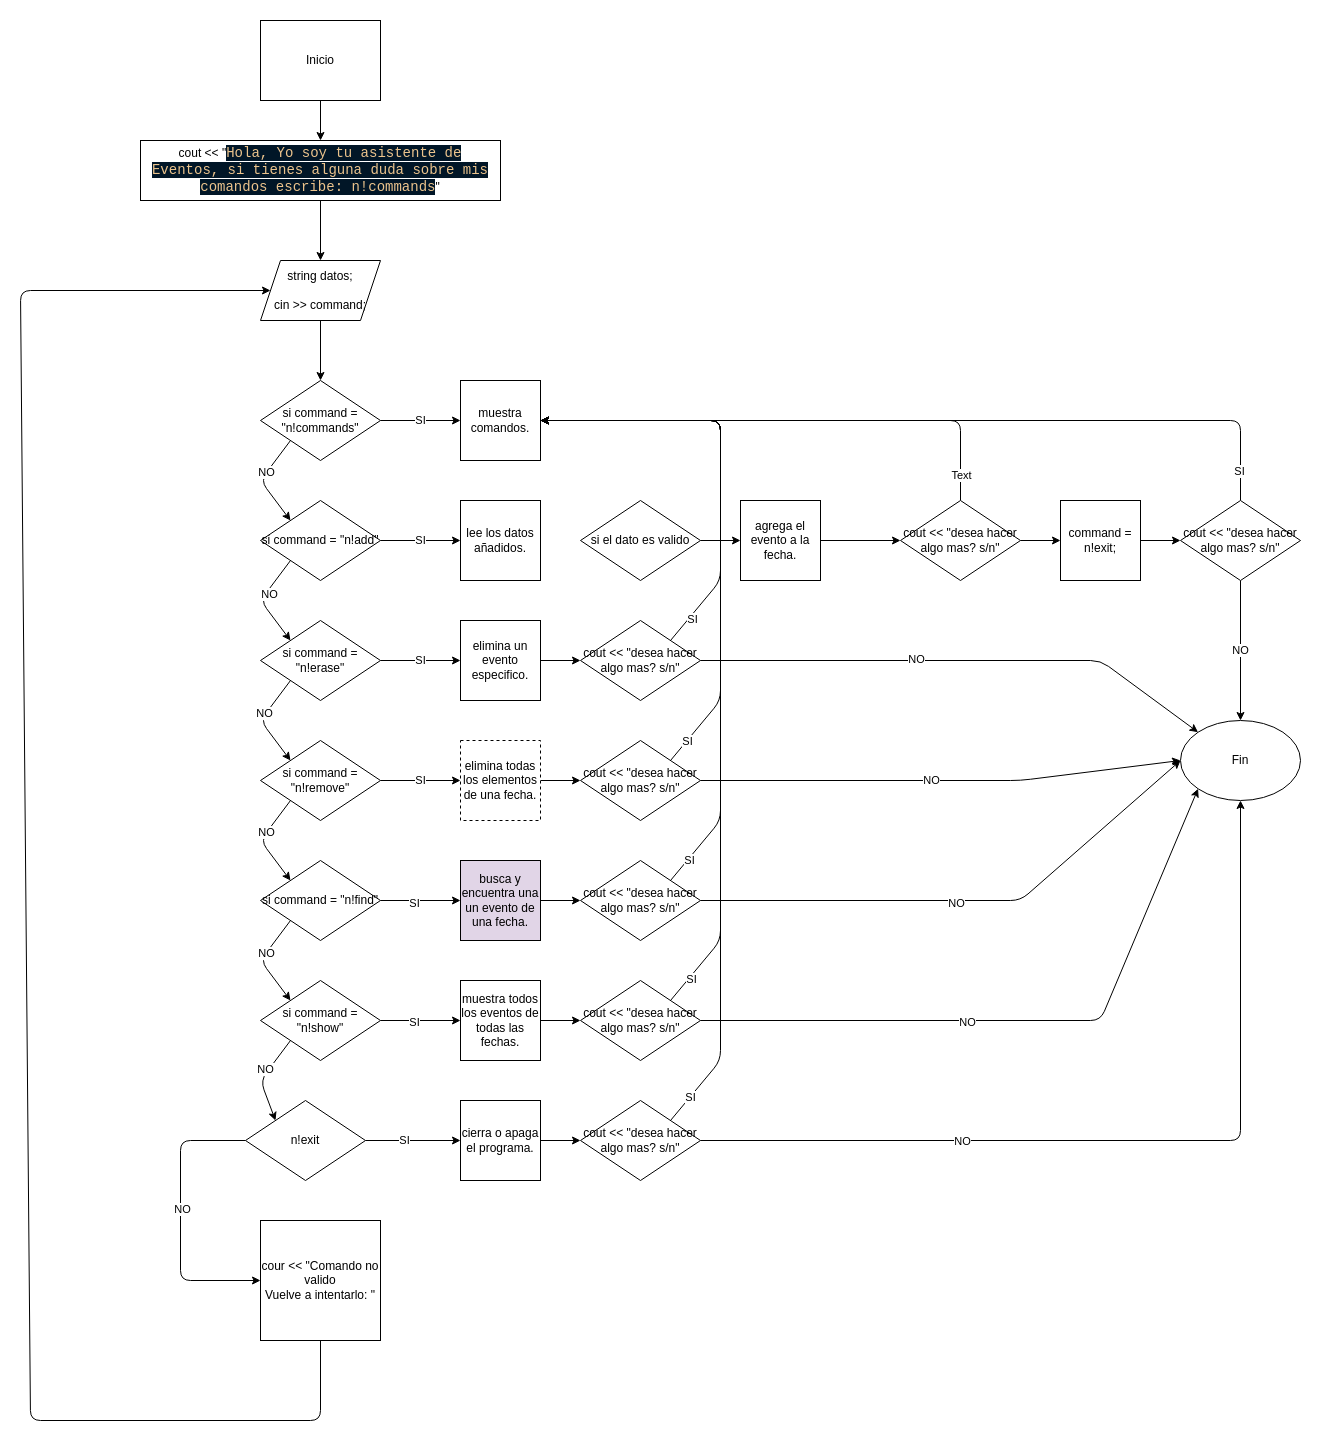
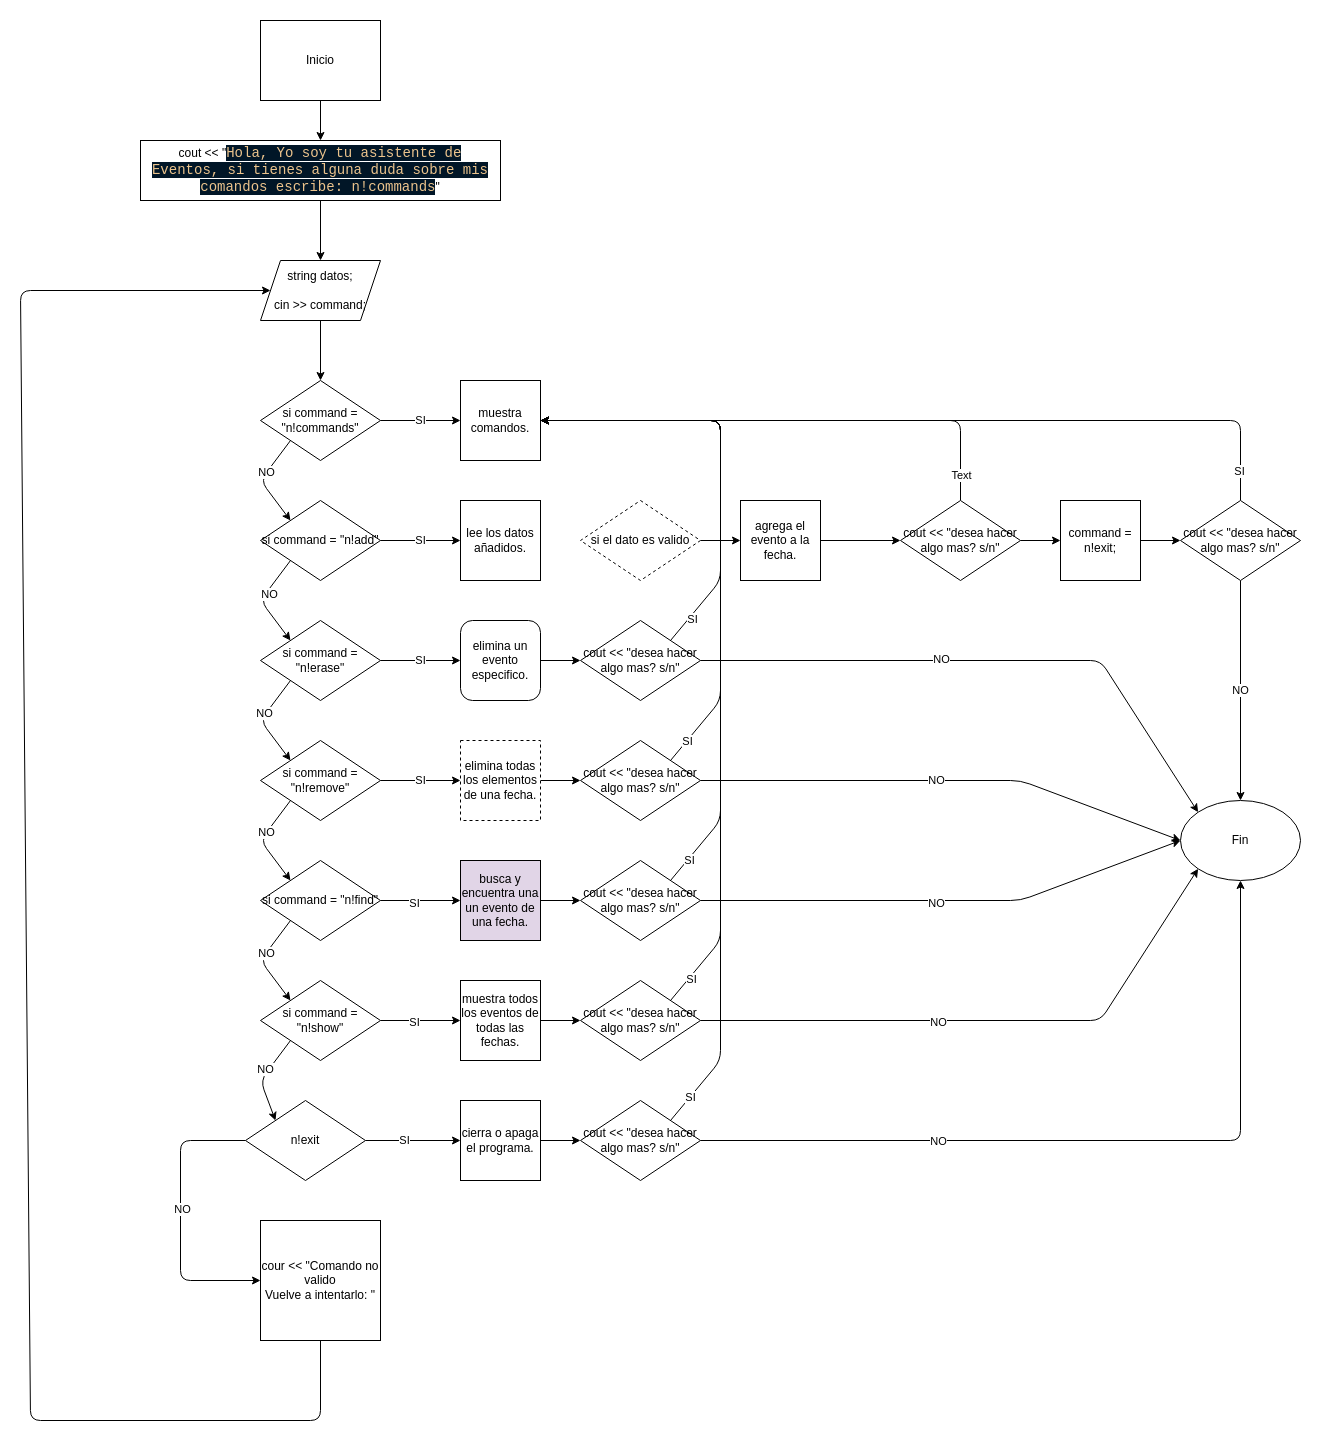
(641, 541) -> (641, 541)
(501, 661) -> (501, 661)
(1241, 761) -> (1241, 841)
